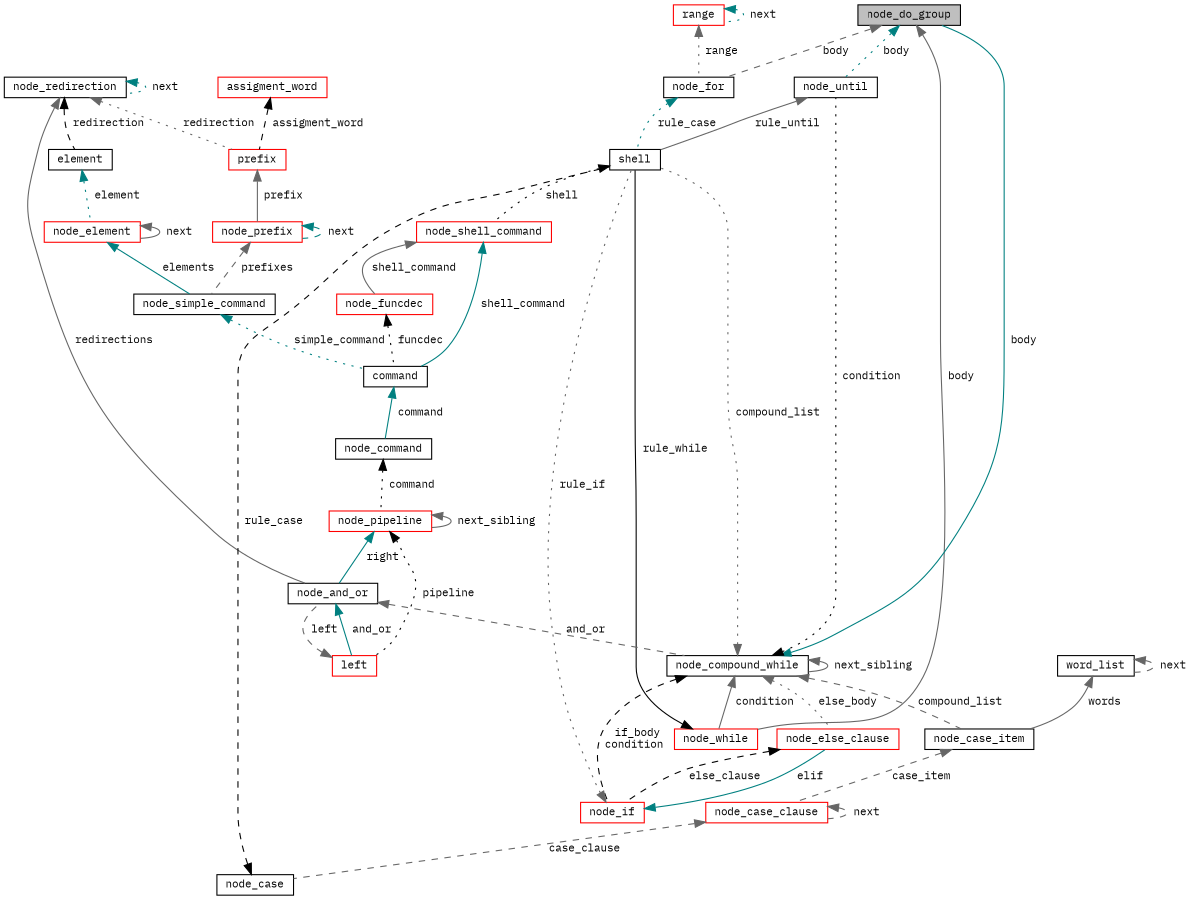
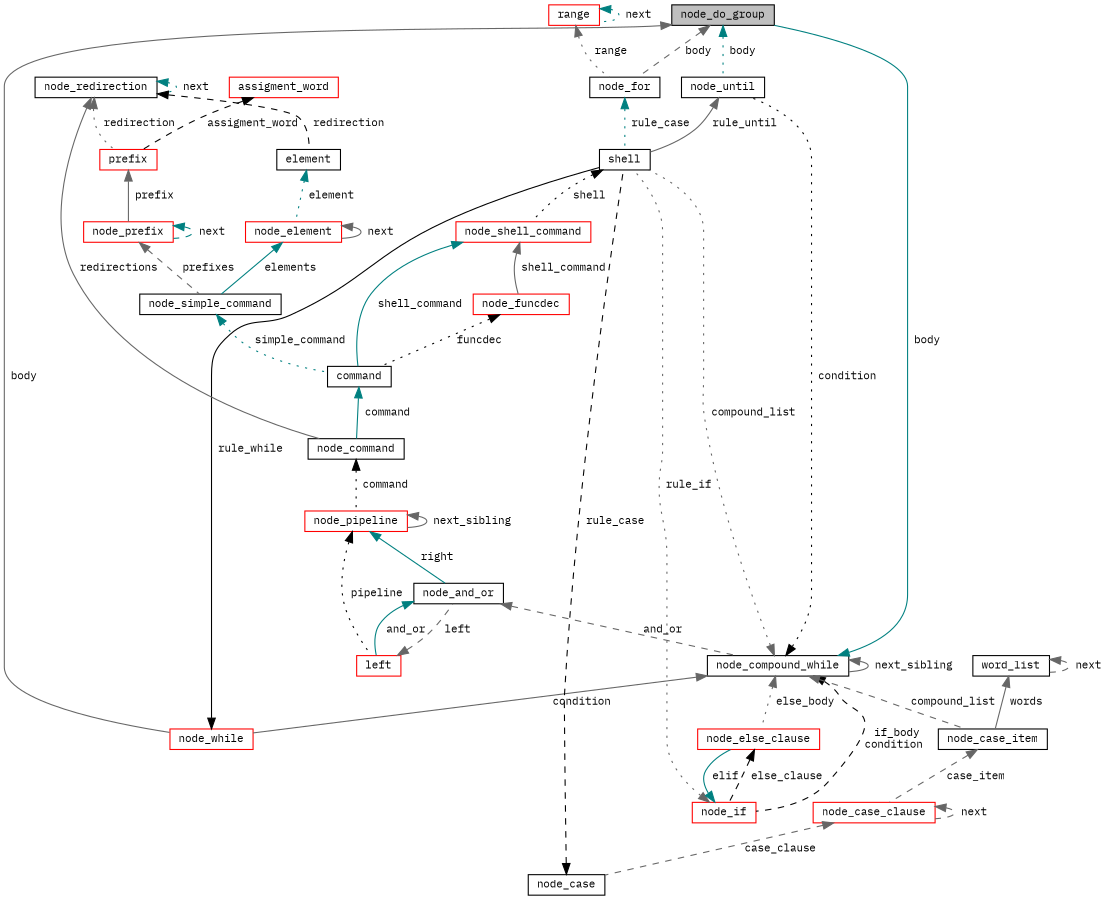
(89, 388) -> (113, 327)
